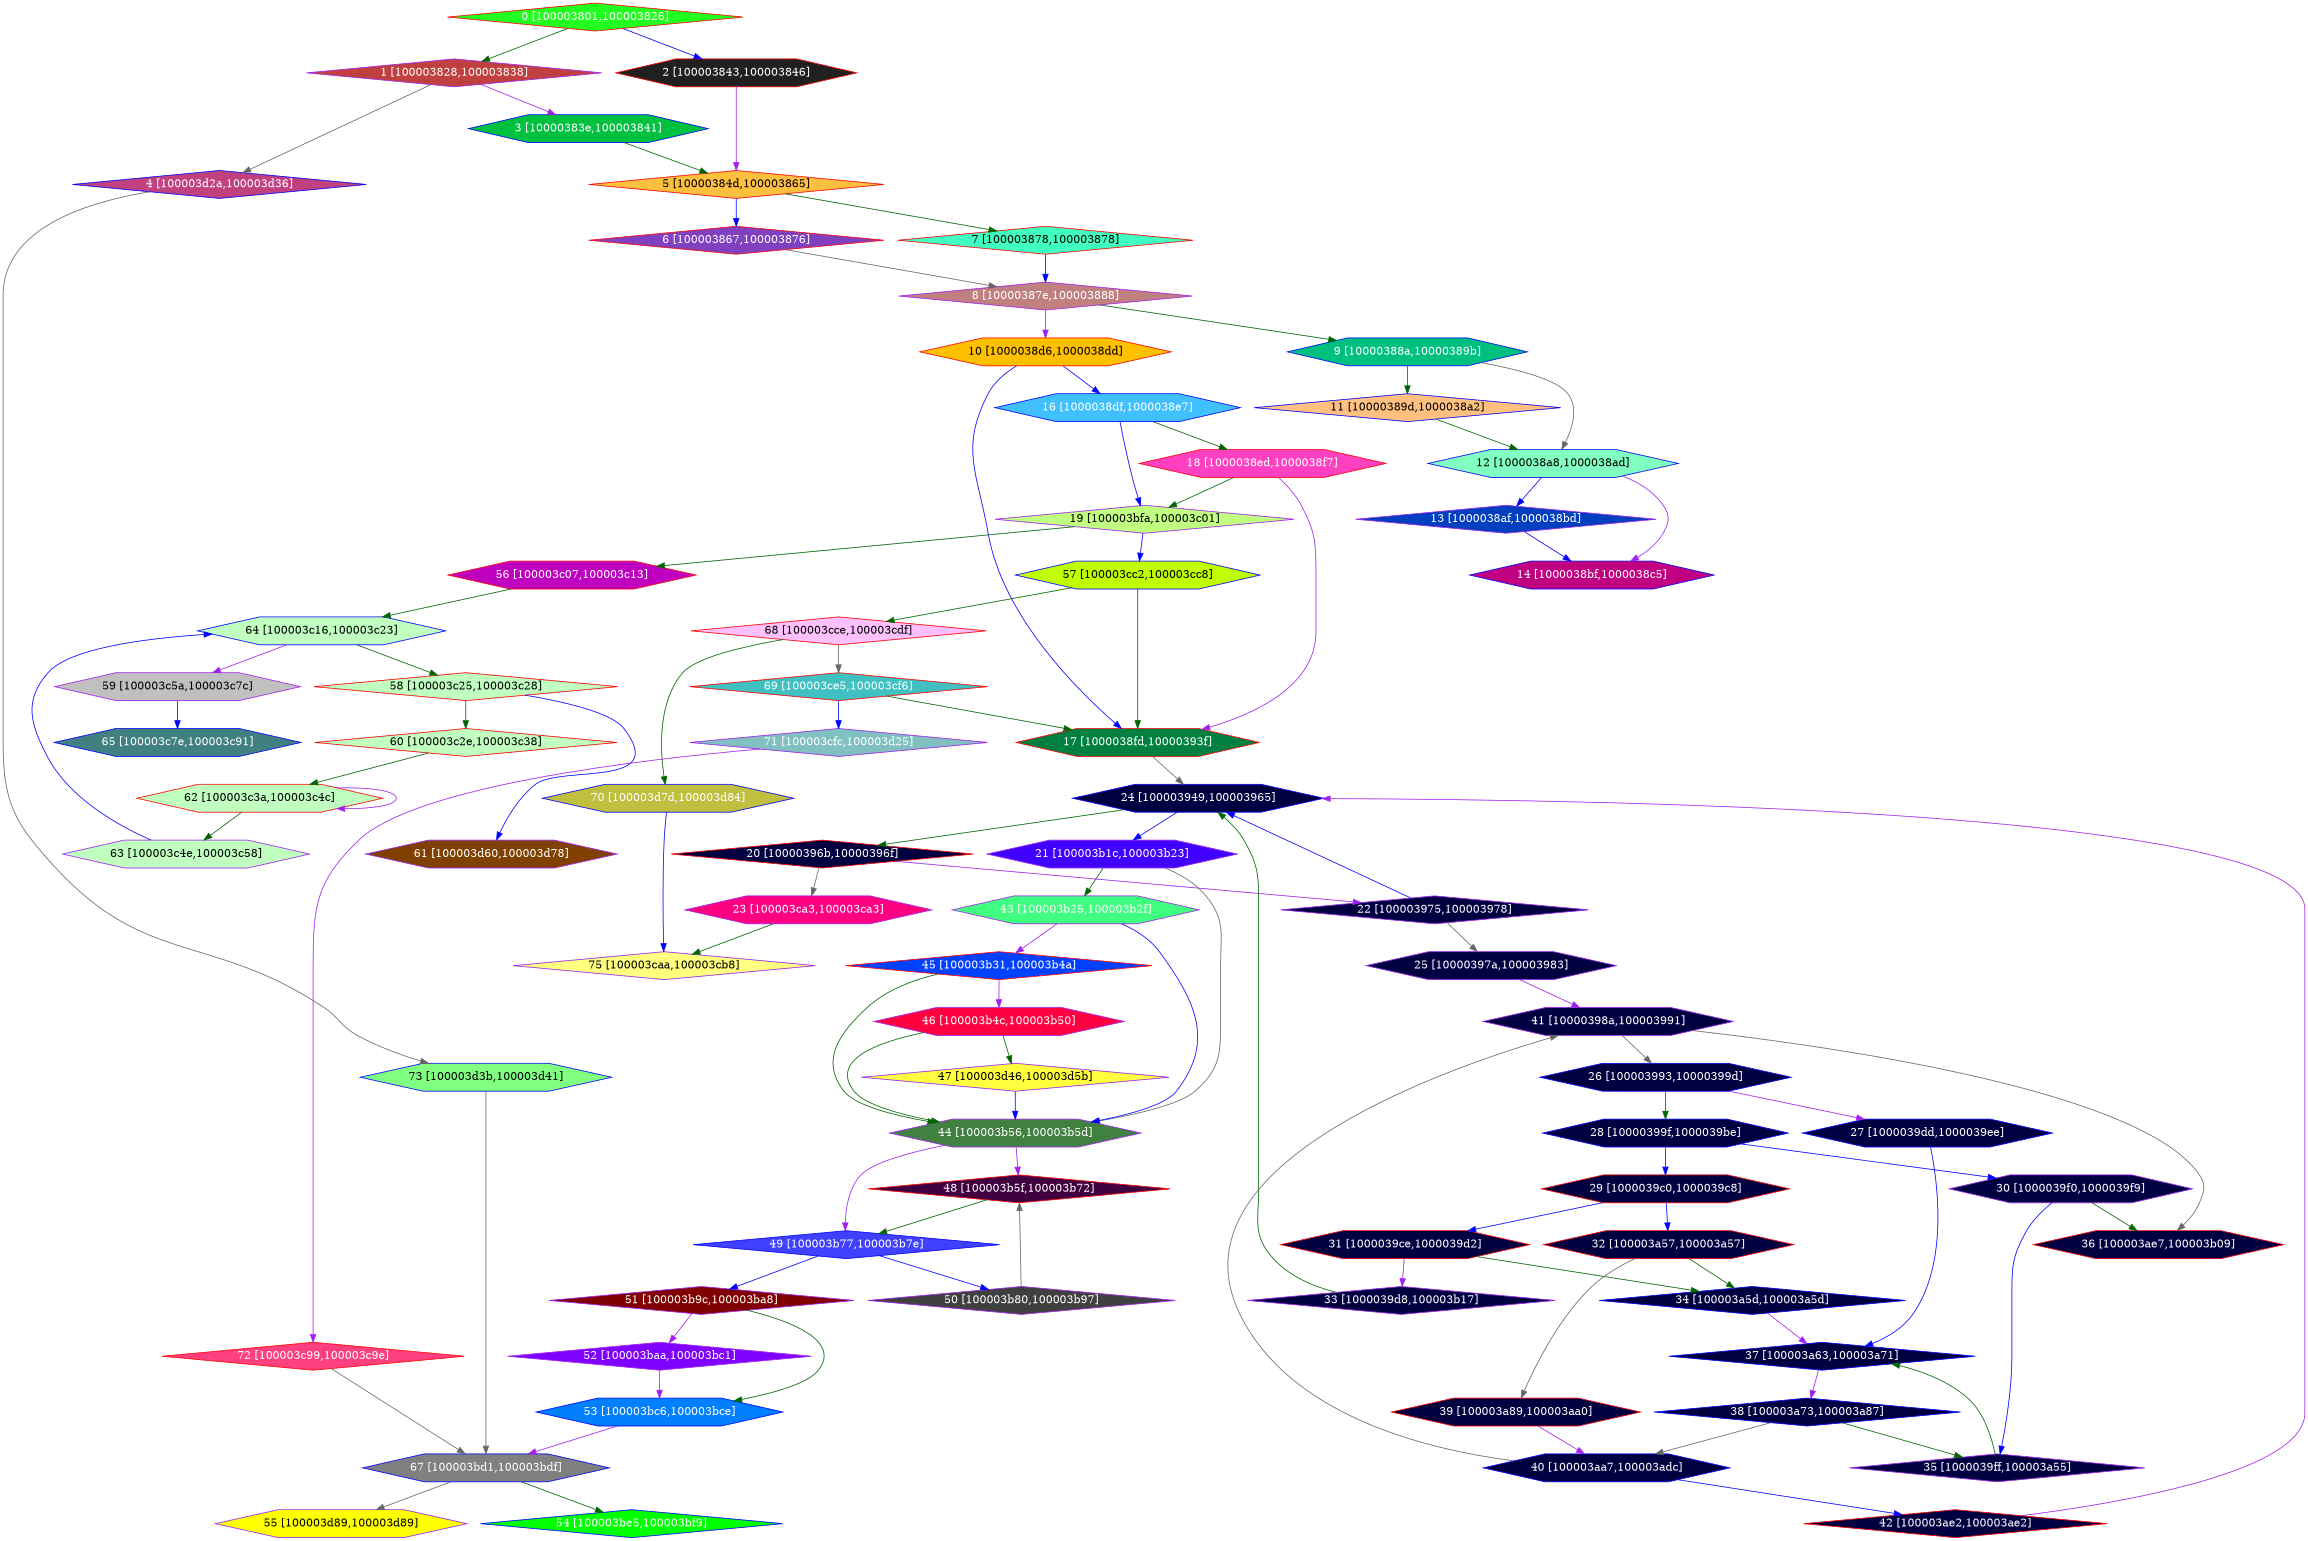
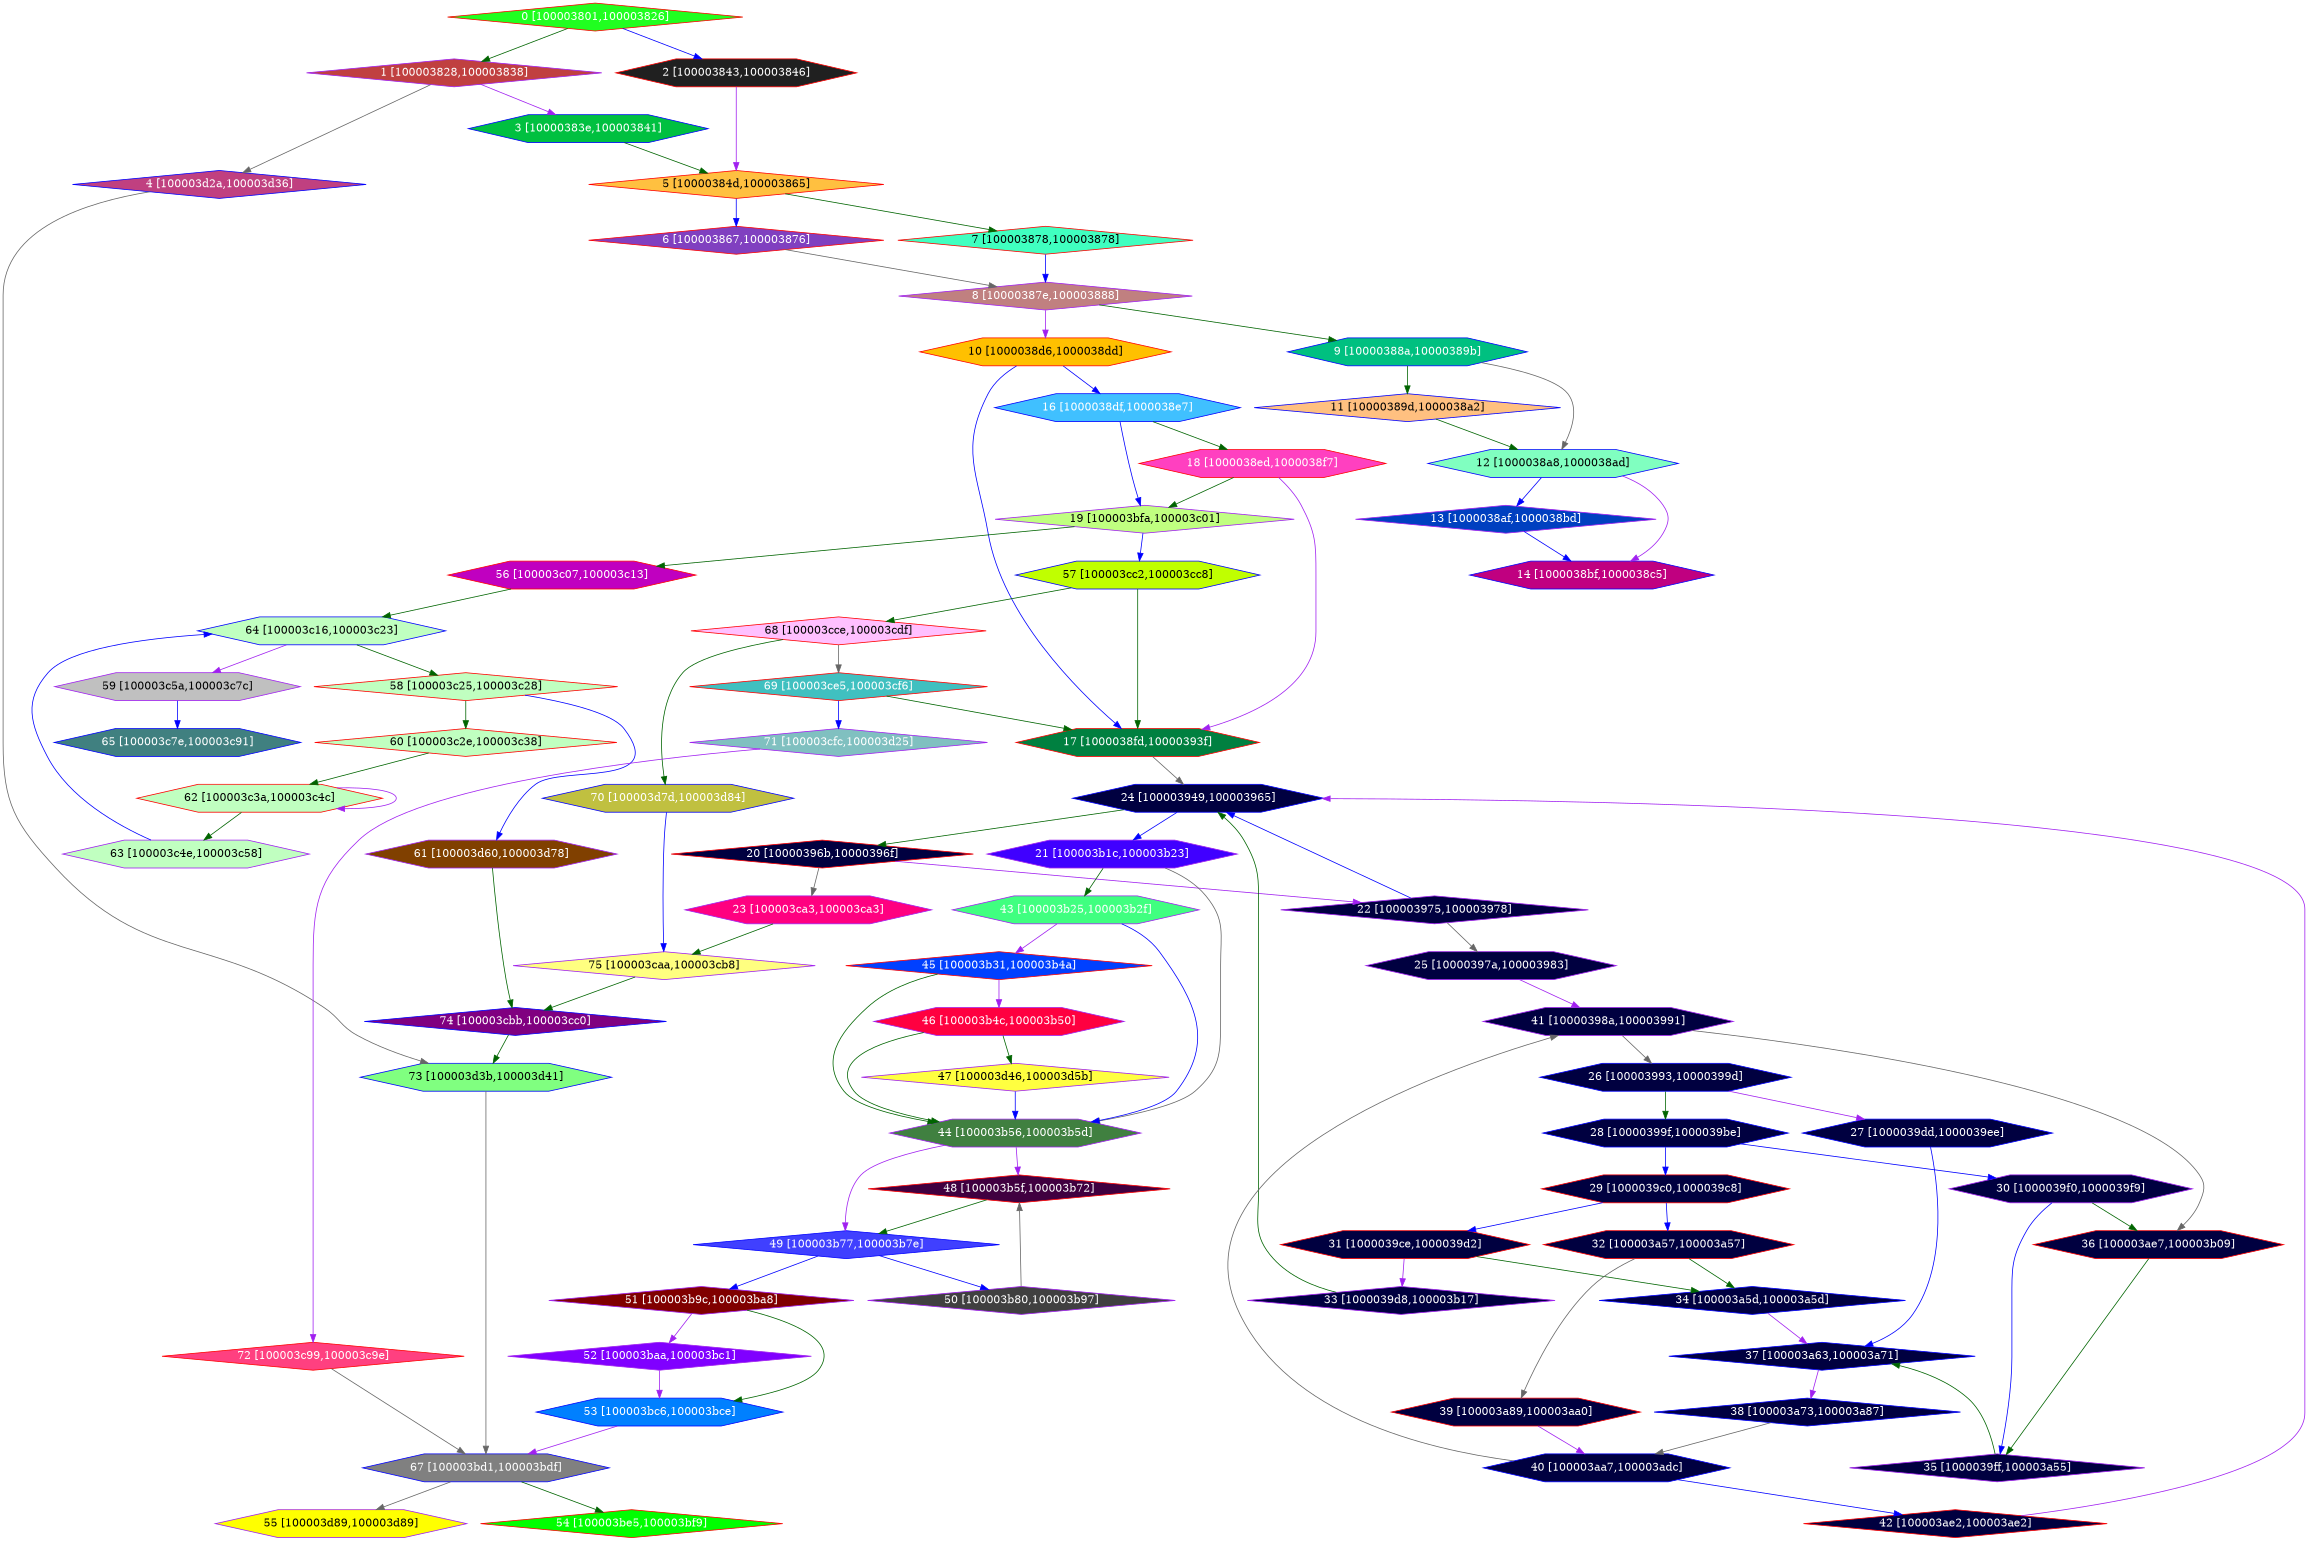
none -> (515, 1021)
(1899, 1439) -> (2080, 1353)
(632, 1524) -> (632, 1524)
